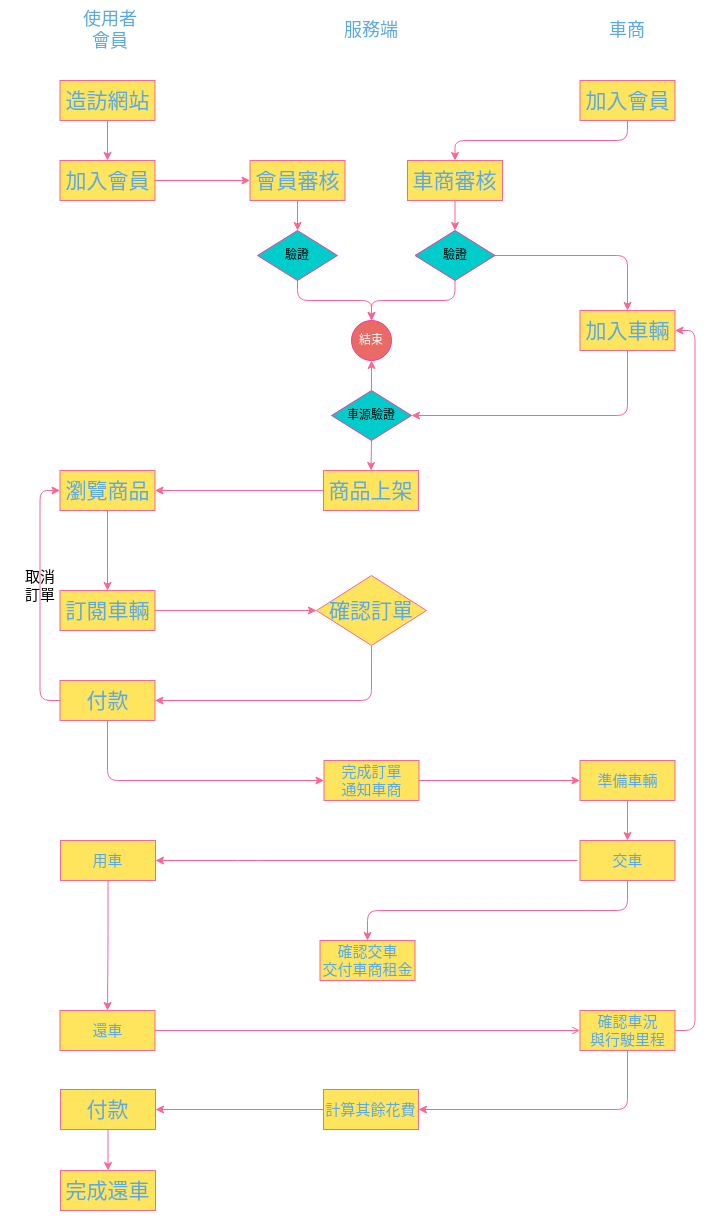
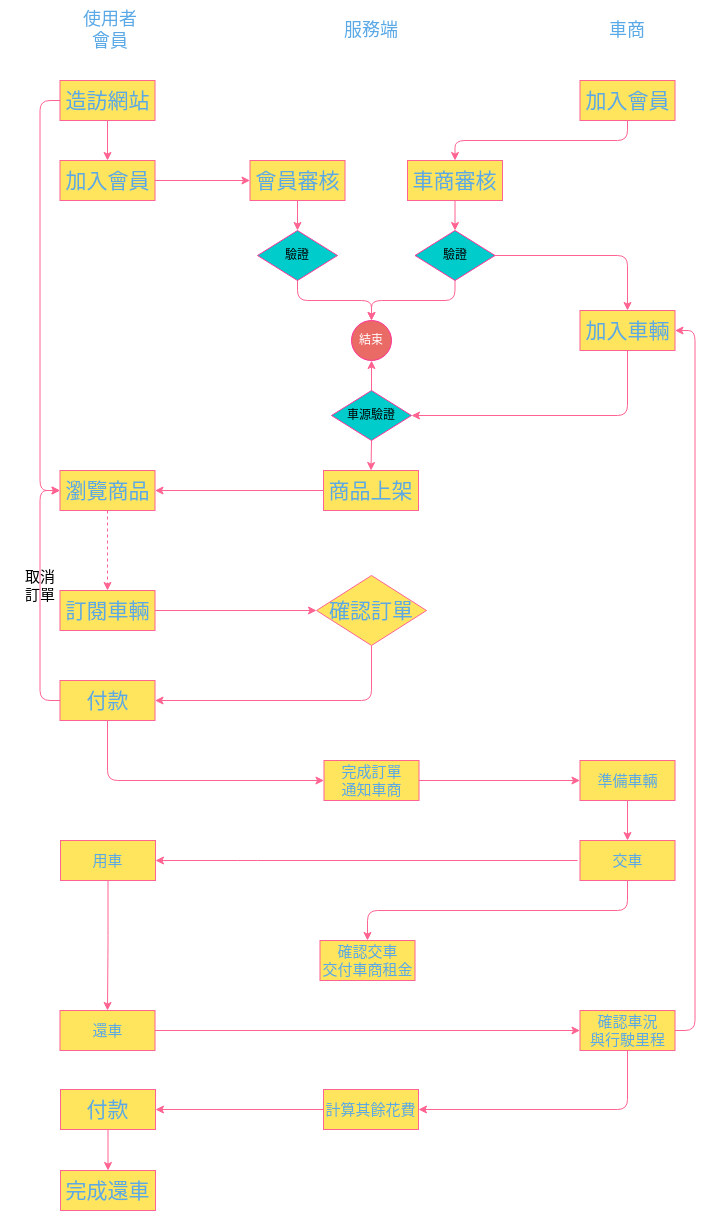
none -> (40, 289)
(108, 547) -> (108, 547)
(573, 1031) -> (572, 1031)
